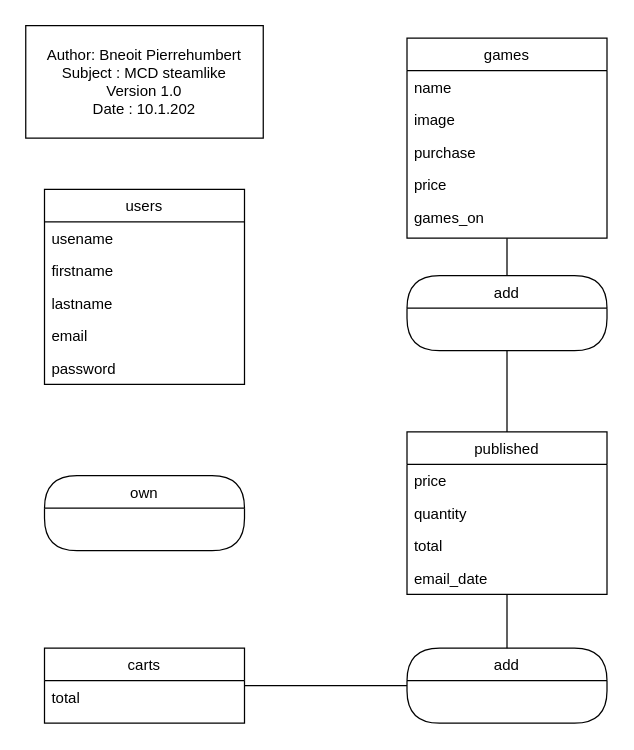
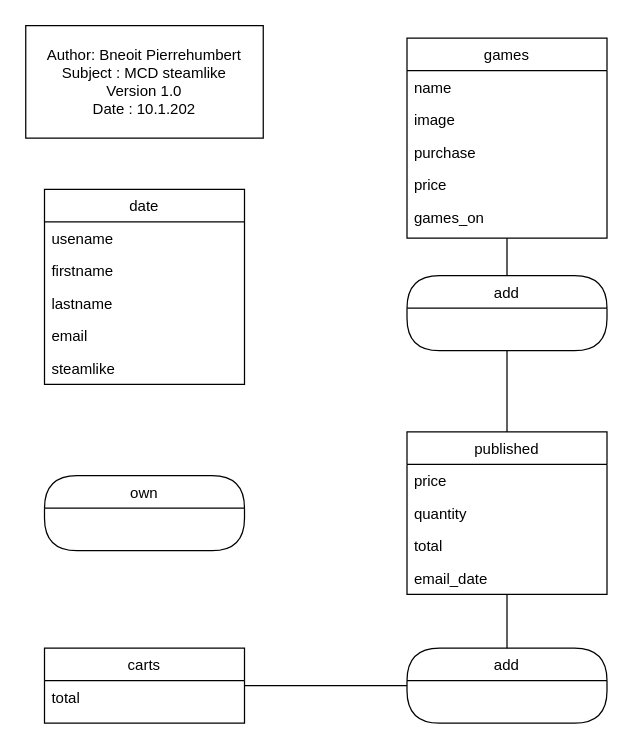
(144, 206) -> (144, 206)
(85, 369) -> (85, 369)
